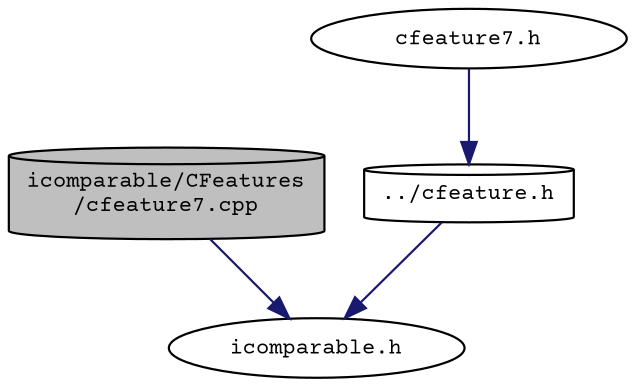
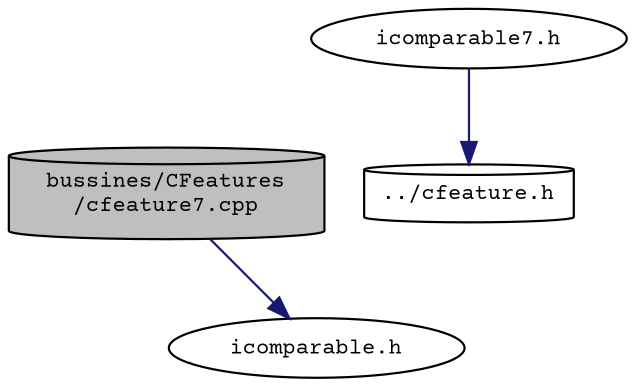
(469, 39) -> (469, 39)
(167, 193) -> (167, 193)
(401, 262) -> none
